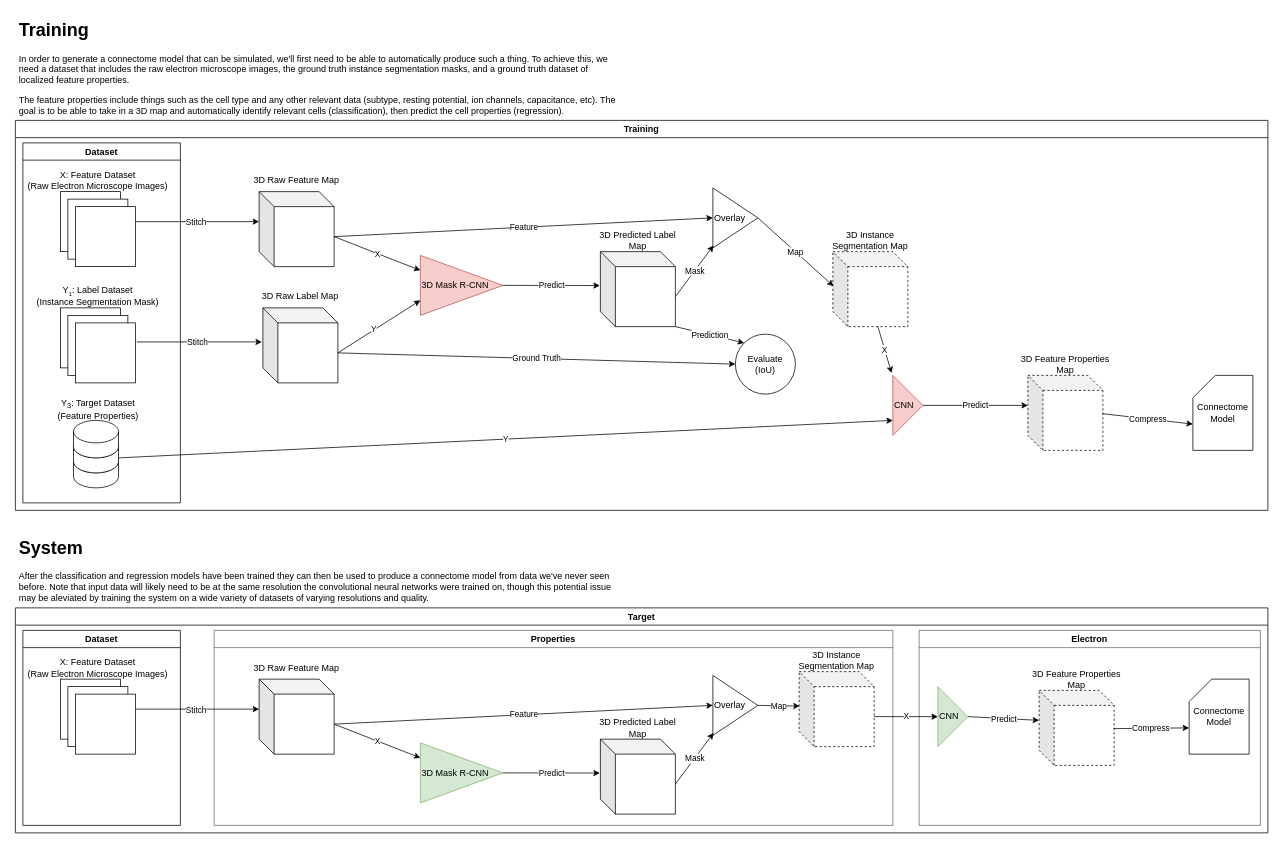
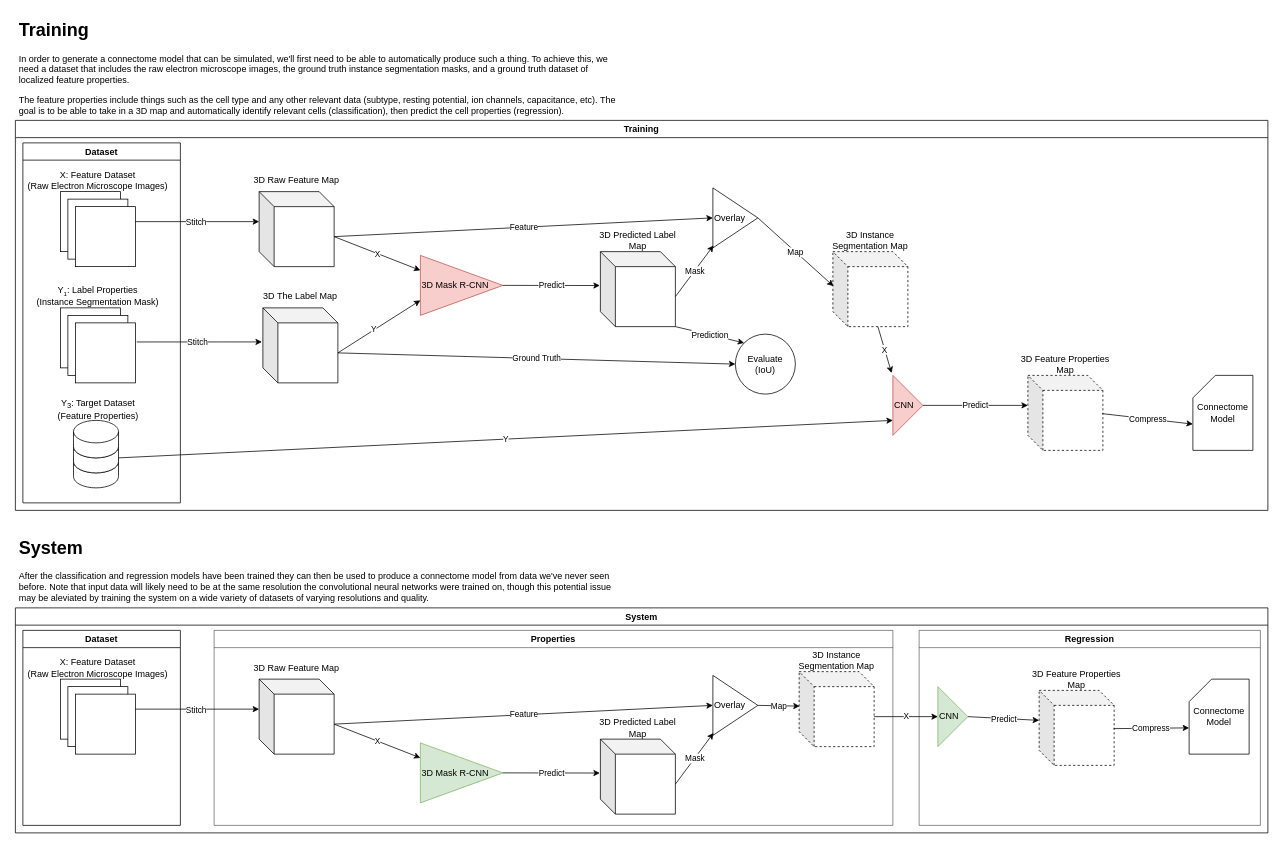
(98, 297) -> (98, 297)
(300, 297) -> (300, 297)
(641, 617) -> (641, 617)
(1089, 639) -> (1089, 639)
